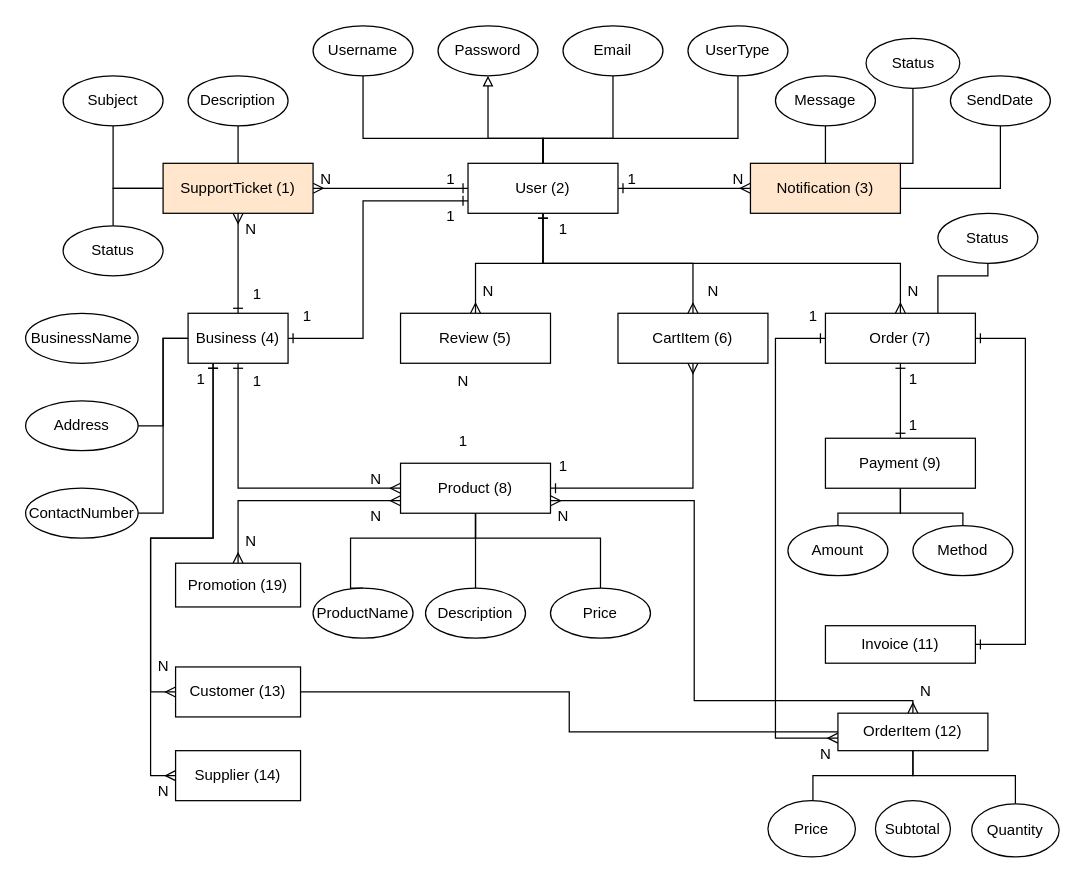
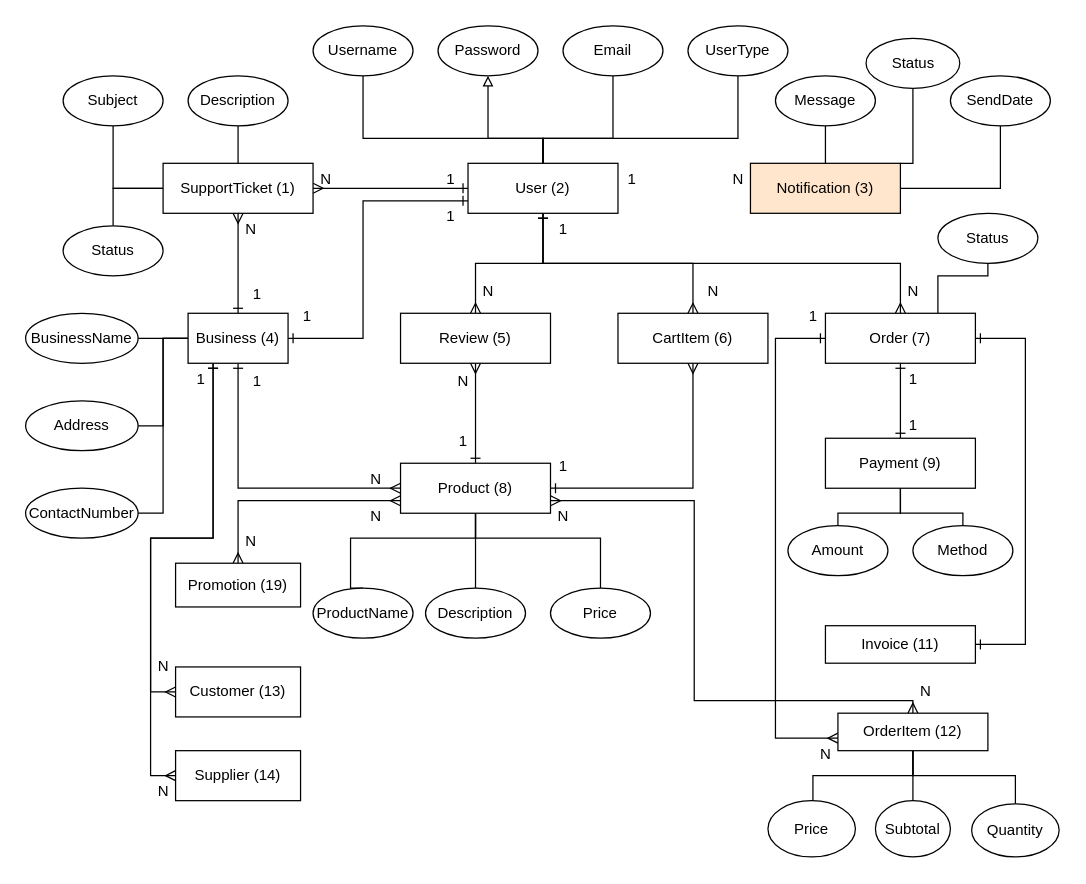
(238, 188) -> (238, 188)
(684, 188) -> none
none -> (150, 338)
none -> (476, 414)
(569, 712) -> (913, 789)
